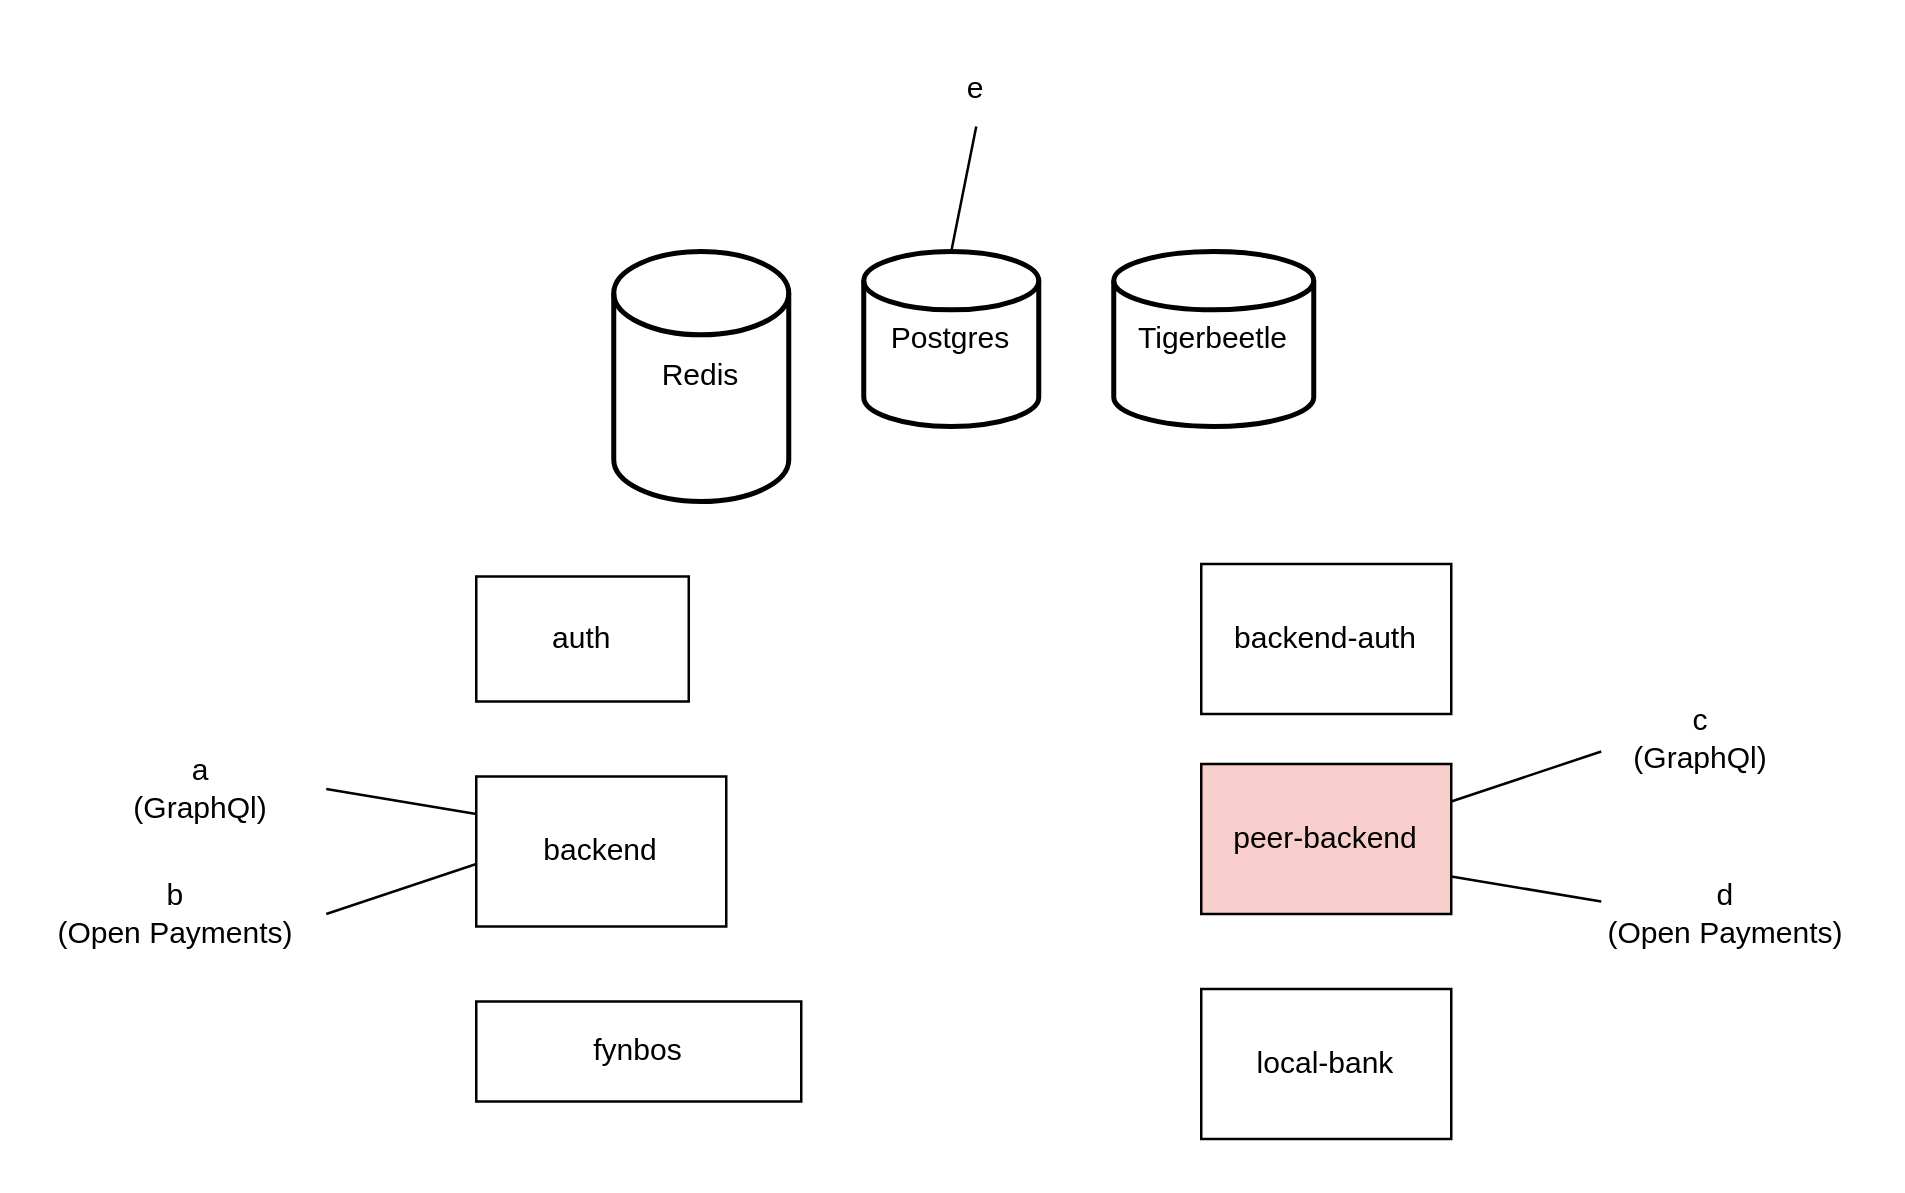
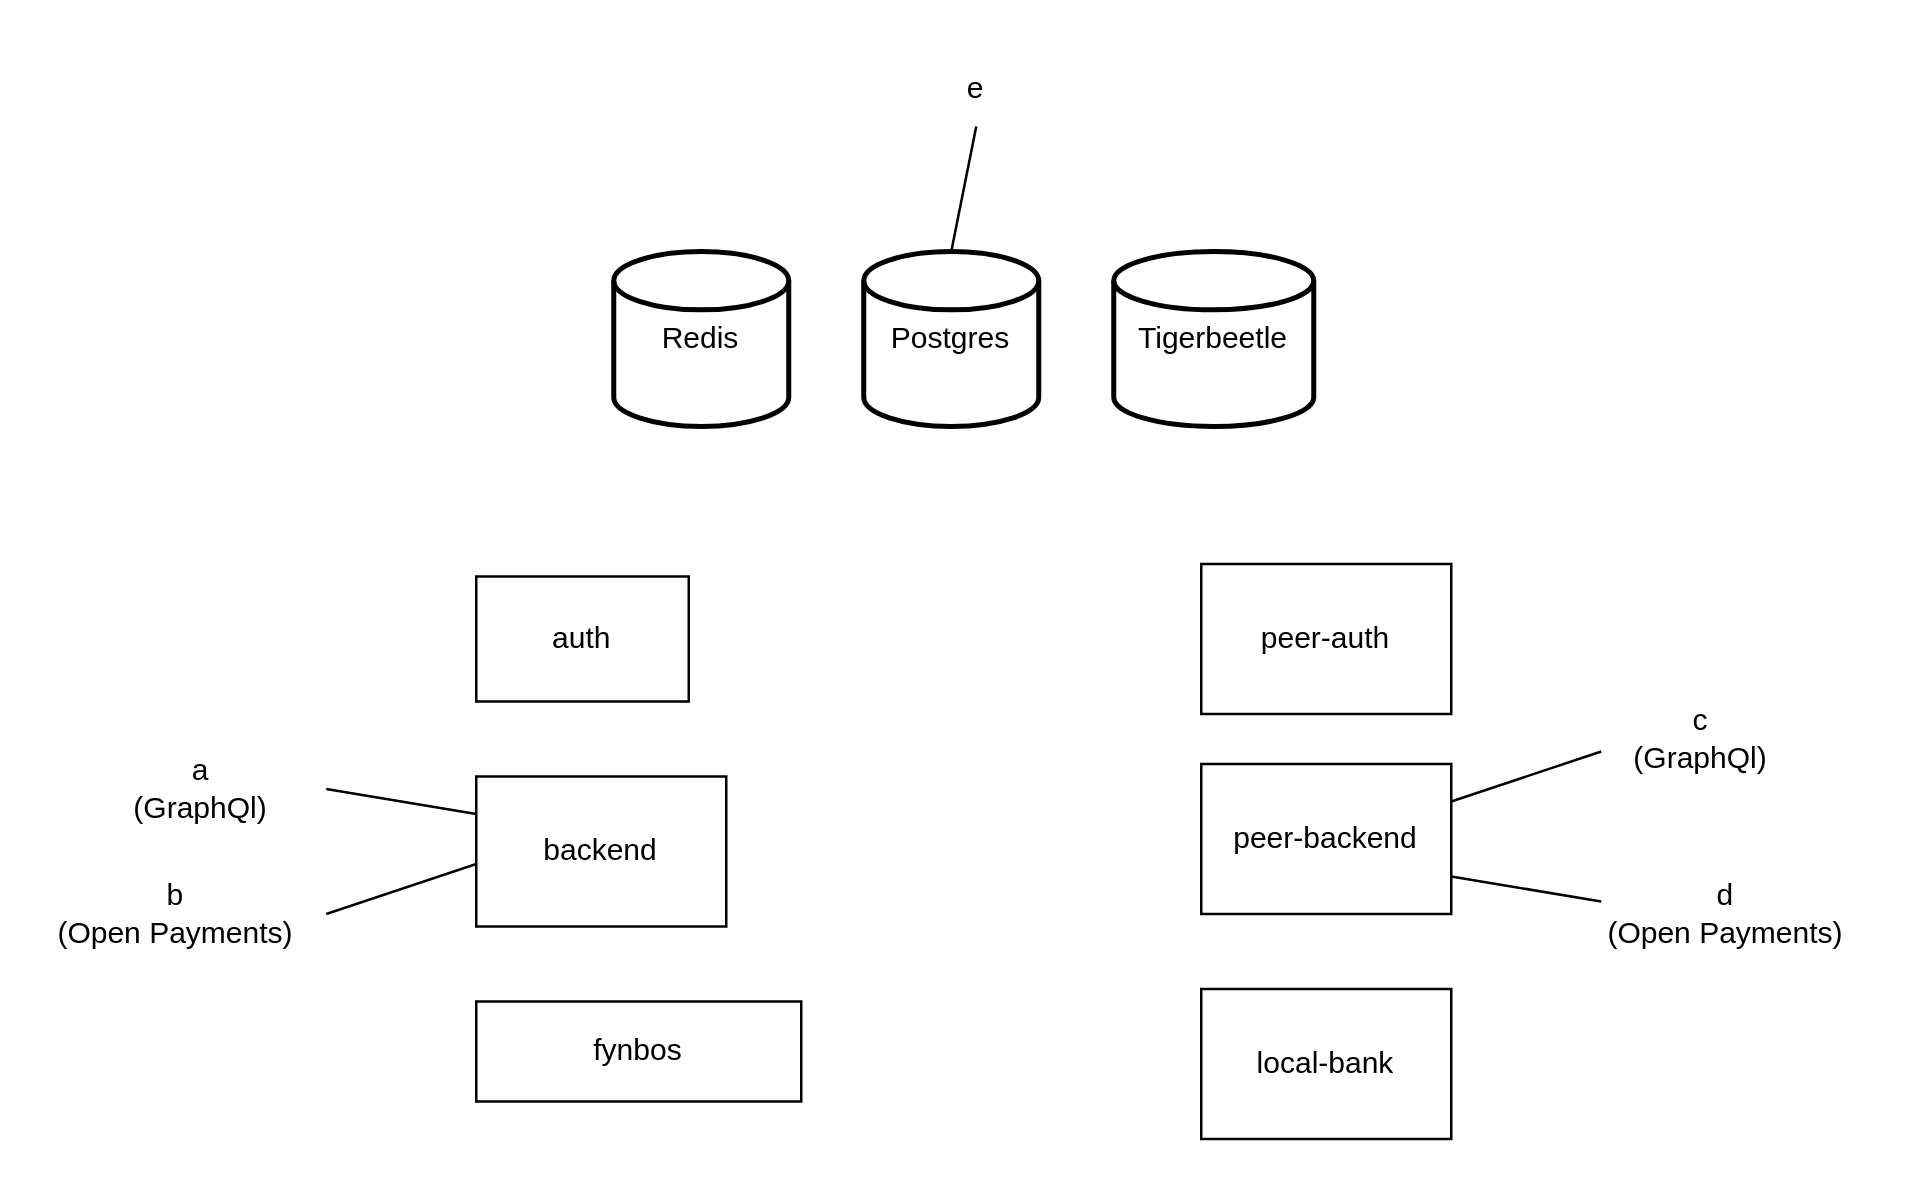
(701, 376) -> (701, 339)
(1326, 639) -> (1326, 639)
(1326, 839) -> (1326, 839)
